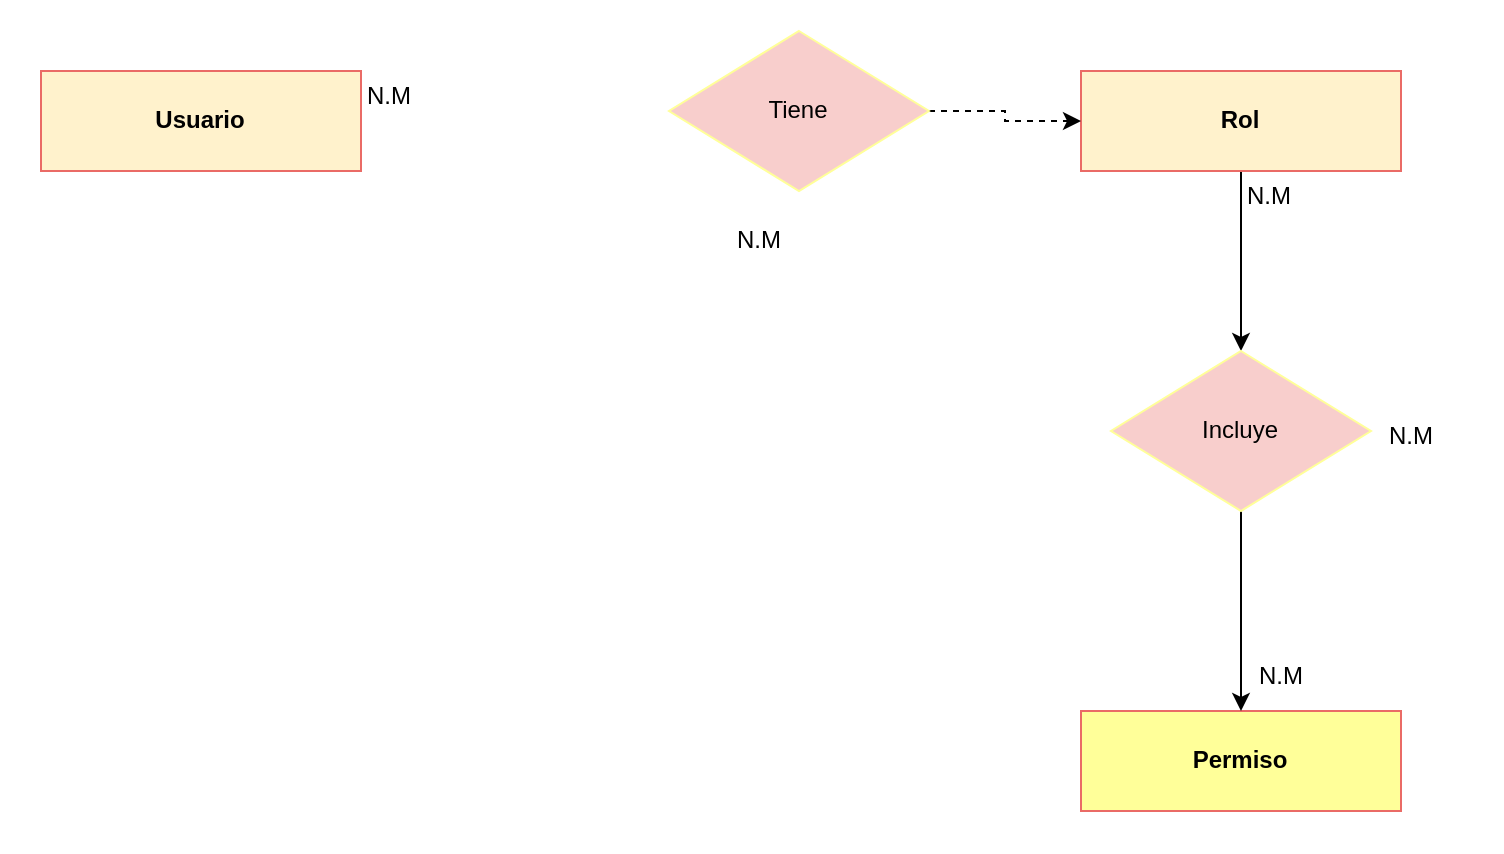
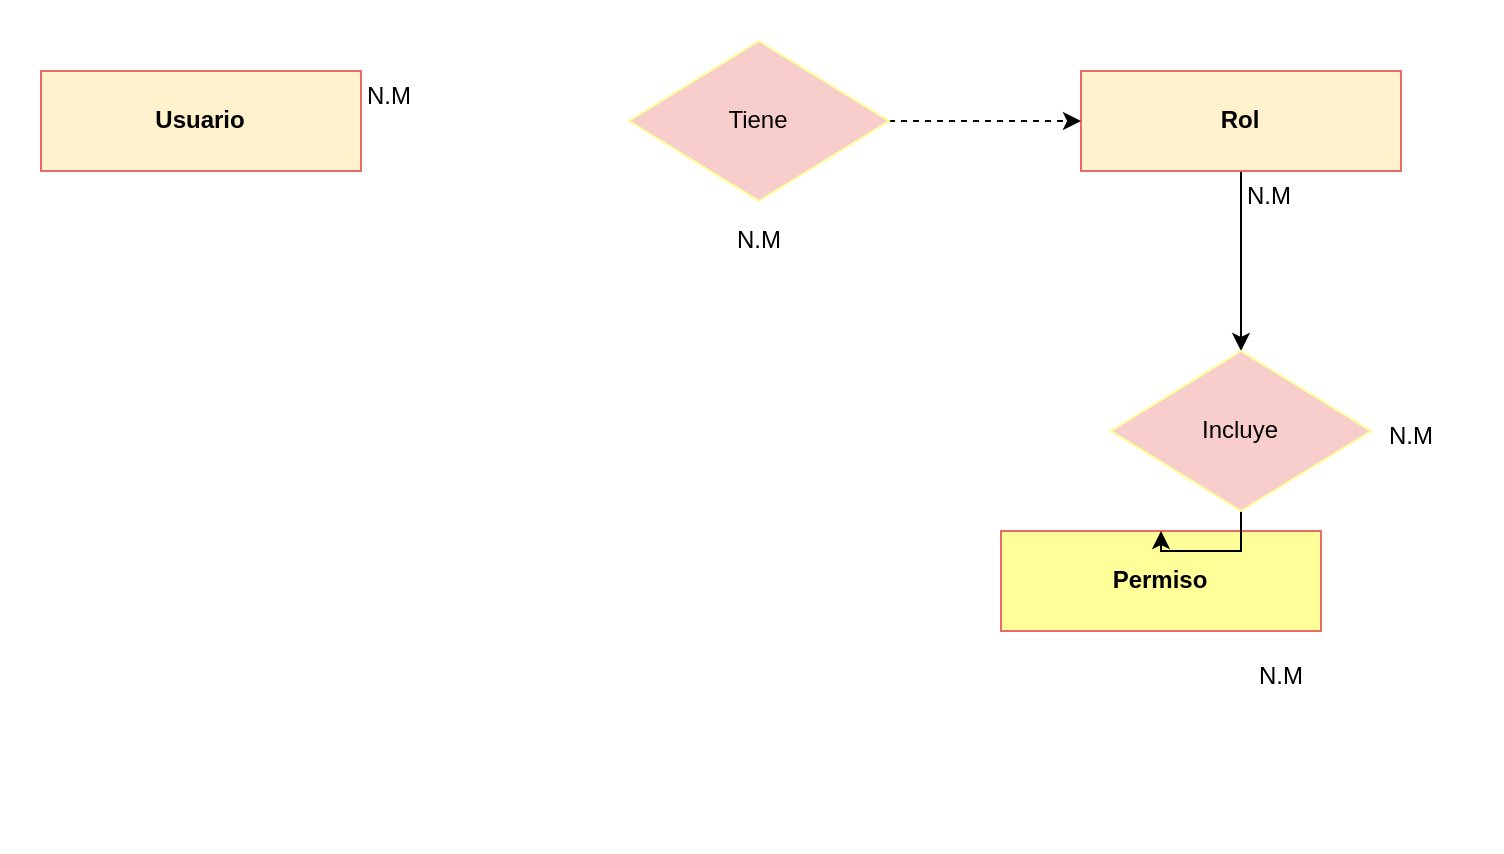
(799, 111) -> (759, 121)
(1241, 761) -> (1161, 581)
